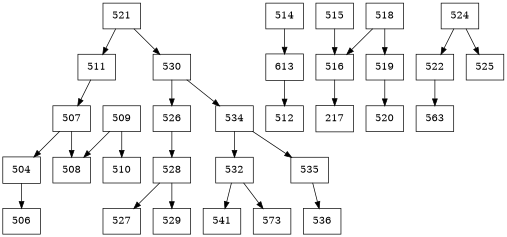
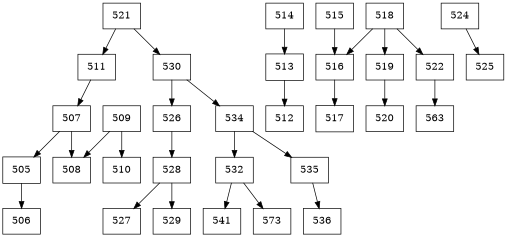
(449, 39) -> (407, 39)
(285, 67) -> (285, 67)
(335, 119) -> (335, 119)
(22, 170) -> (22, 170)
